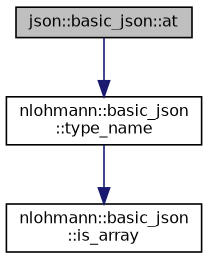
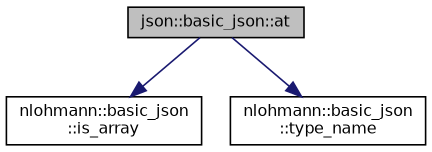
(104, 166) -> (171, 62)
